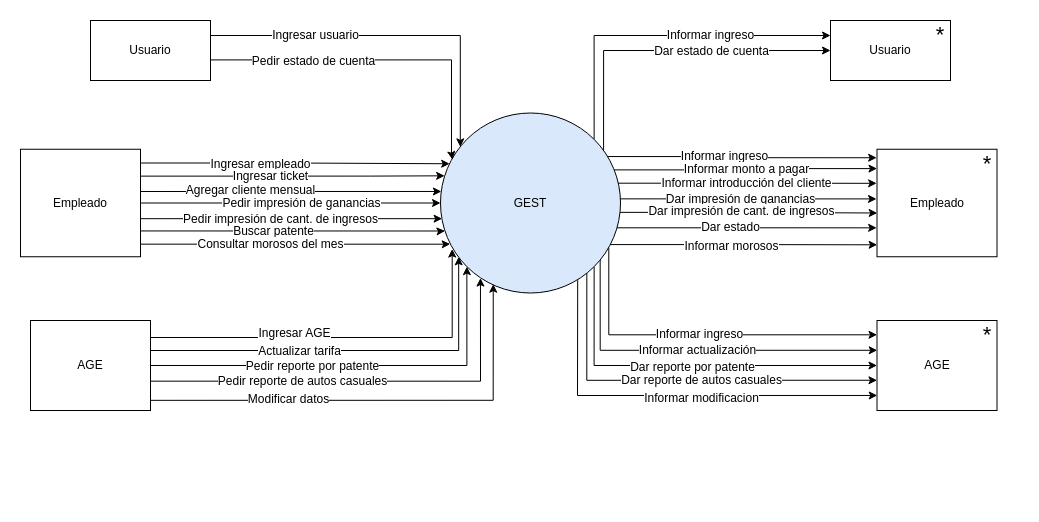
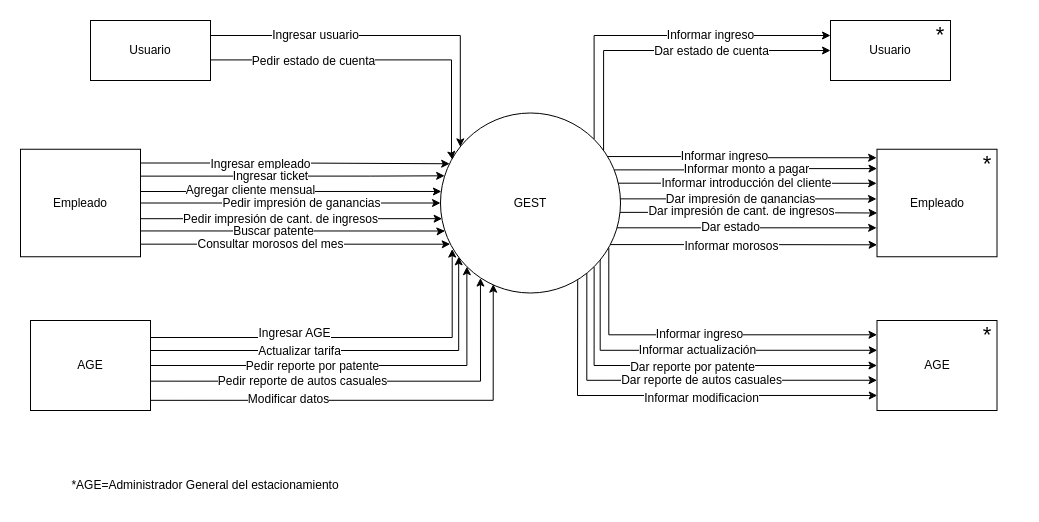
(531, 203) -> (531, 203)
none -> (206, 486)
